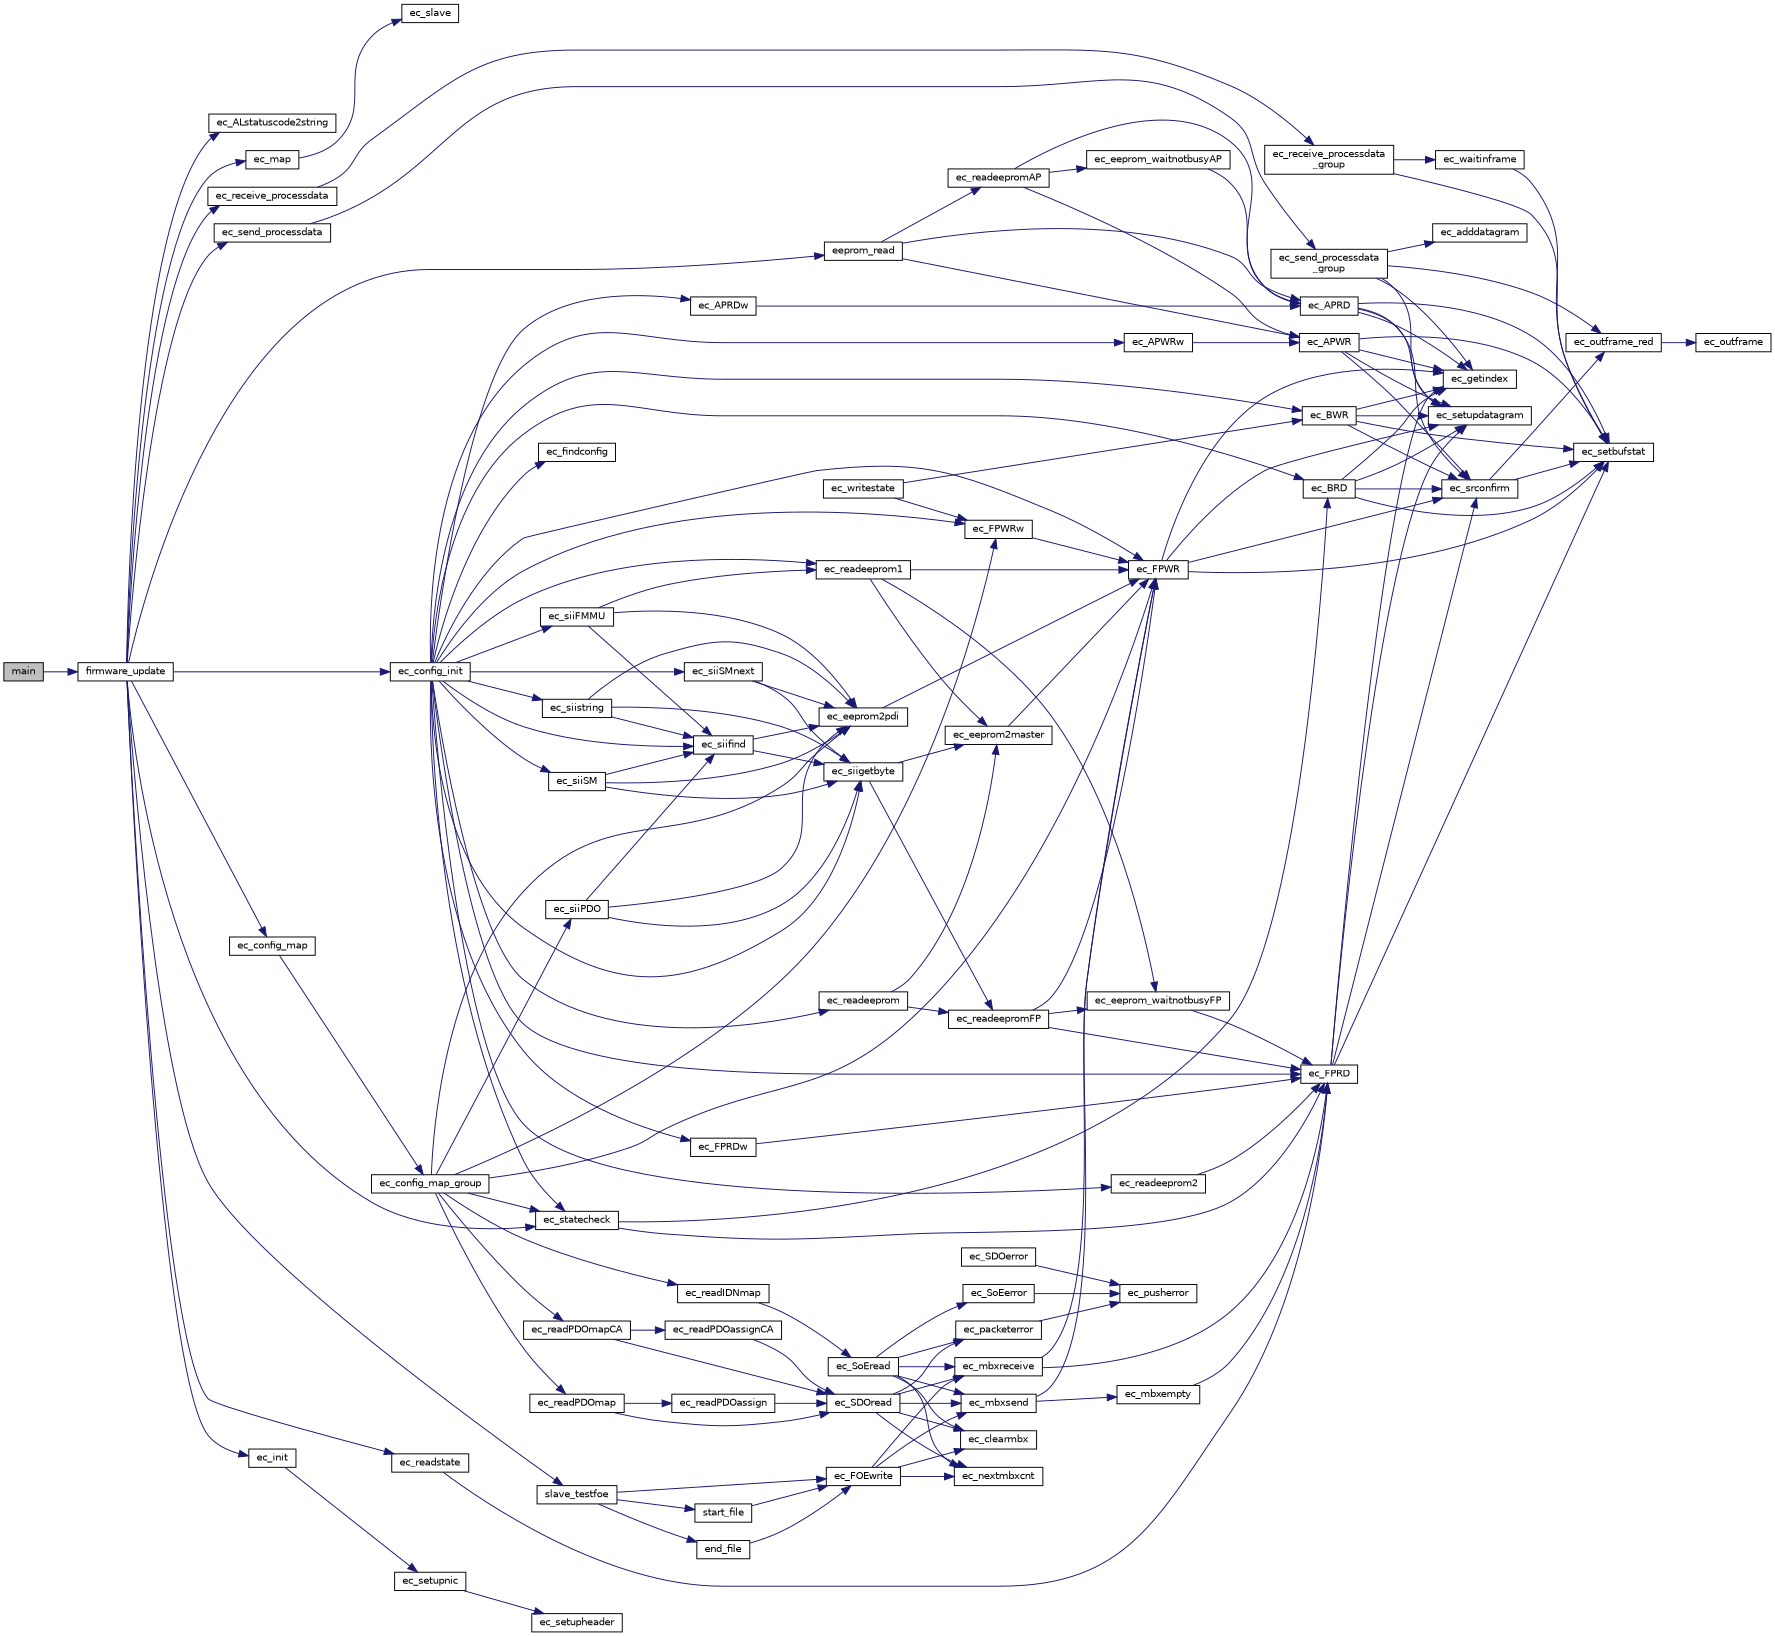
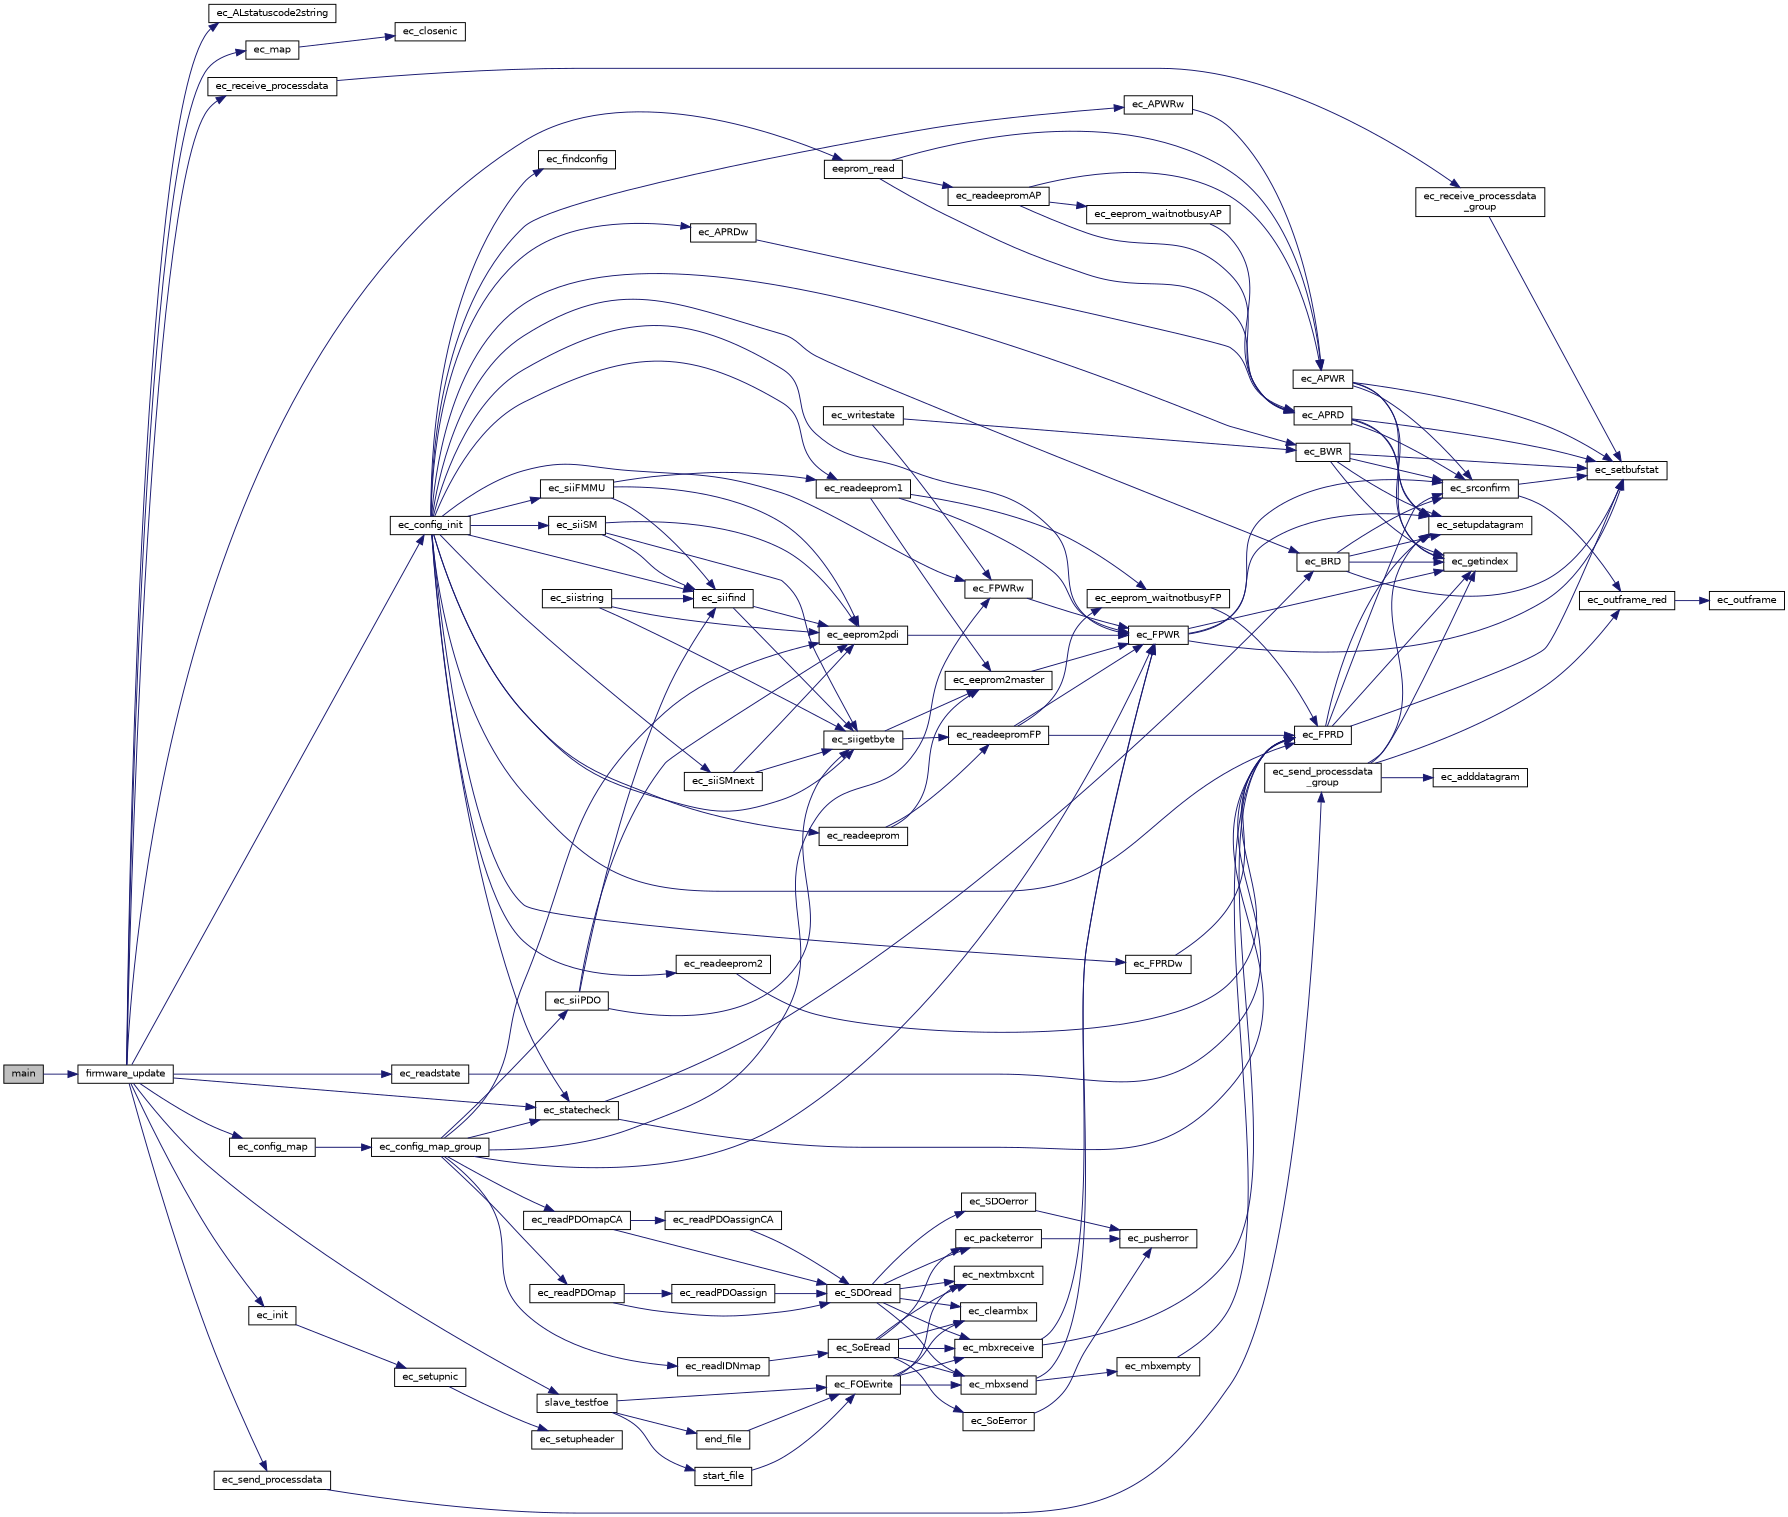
(430, 13) -> (430, 32)
(1480, 160) -> none
(500, 689) -> none
none -> (911, 1246)
